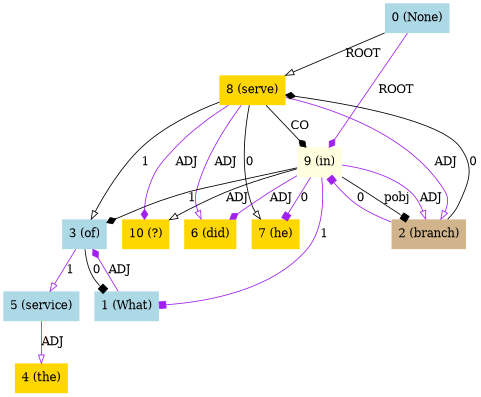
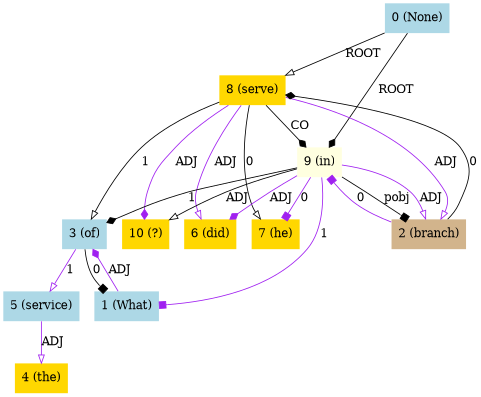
(371, 86) -> (371, 86)
